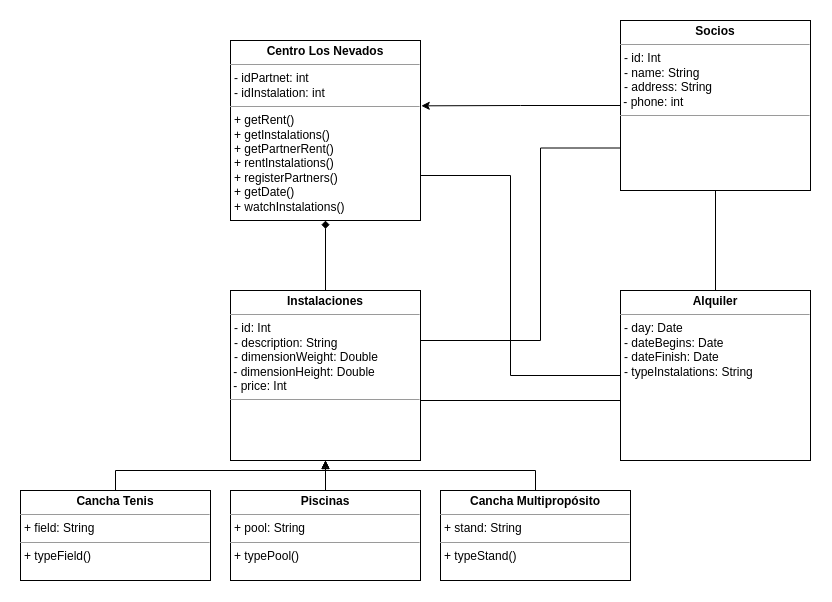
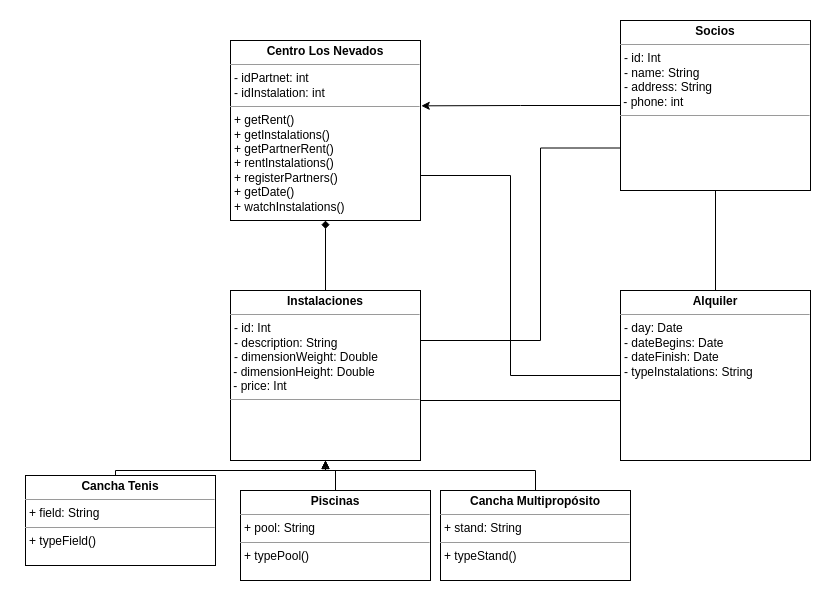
(116, 536) -> (121, 521)
(326, 536) -> (336, 536)
